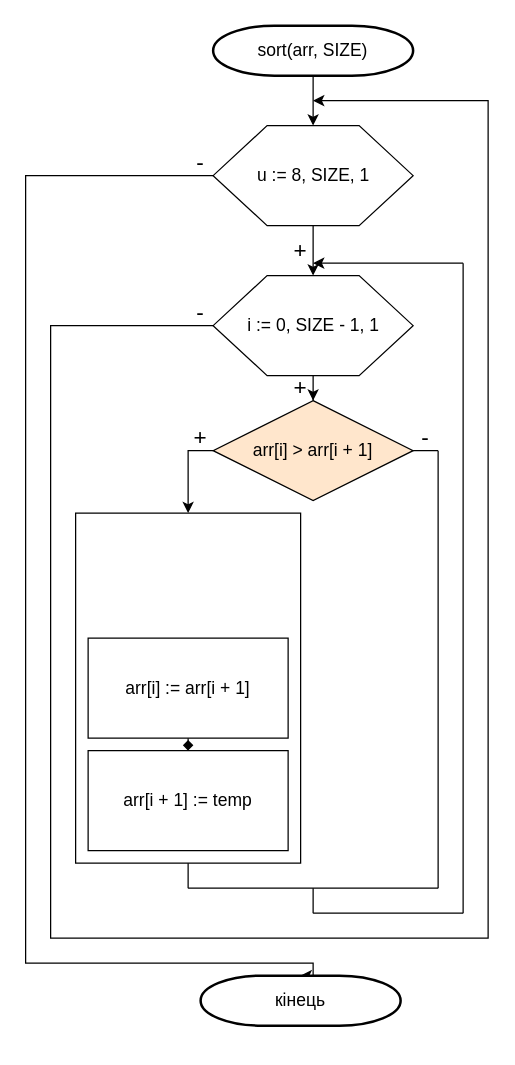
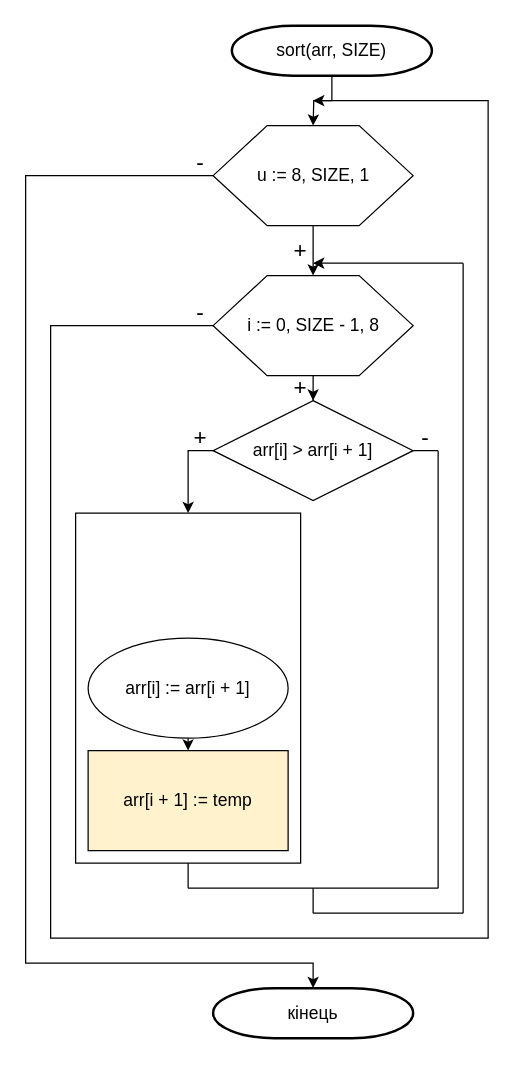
(313, 51) -> (332, 51)
(314, 326) -> (314, 326)
(313, 451) -> (313, 451)
(188, 688) -> (188, 688)
(188, 740) -> (188, 740)
(188, 801) -> (188, 801)
(301, 1001) -> (313, 1013)
